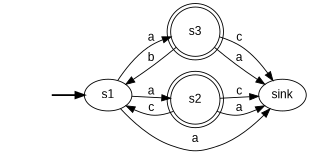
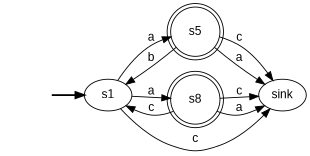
(195, 32) -> (195, 32)
(195, 99) -> (195, 99)
(195, 139) -> (195, 139)
